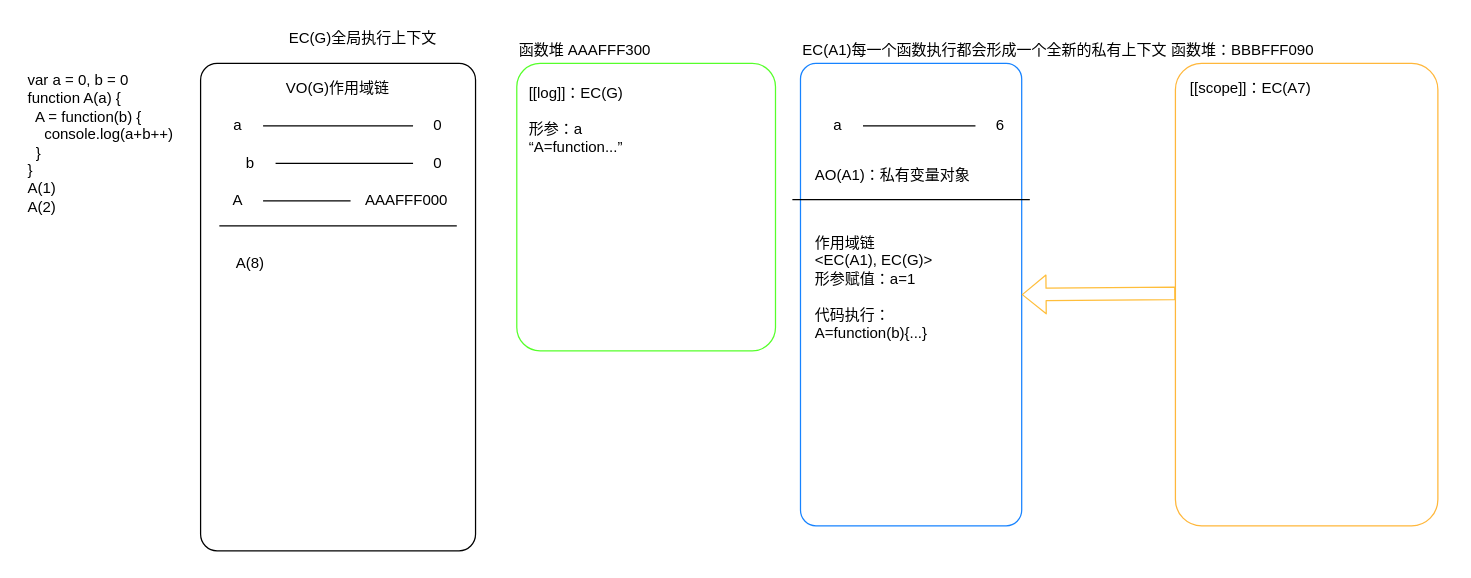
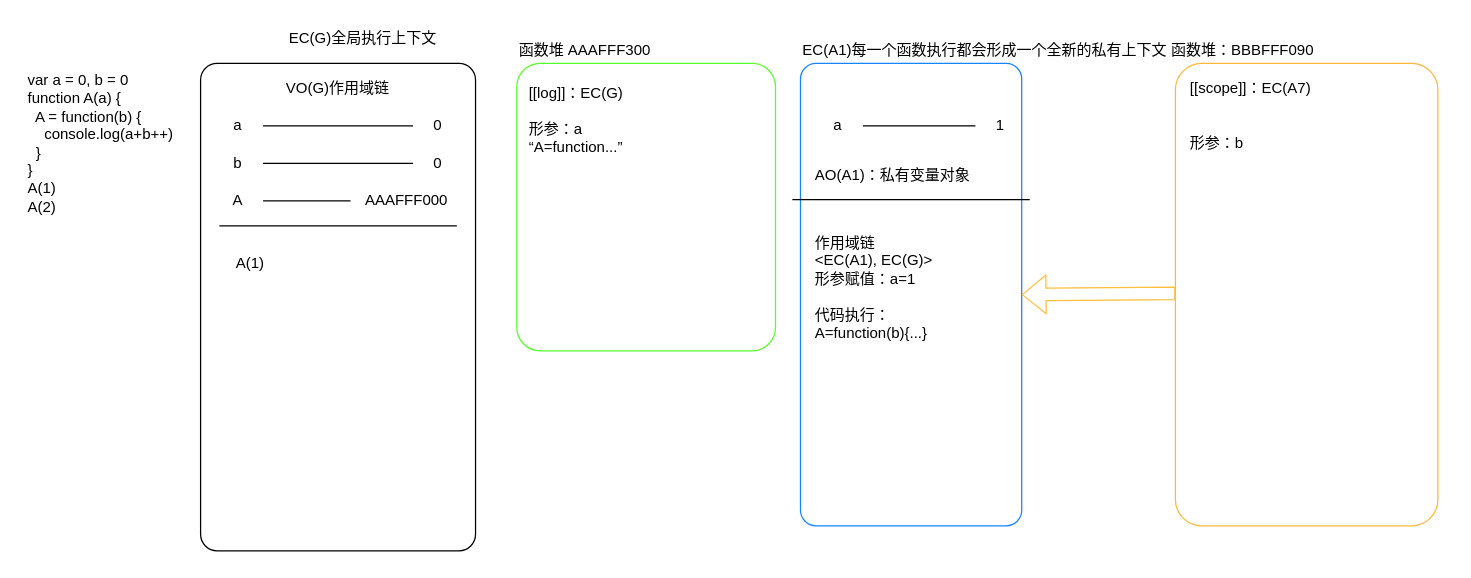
(1001, 126) -> (1001, 126)
(251, 163) -> (238, 163)
none -> (1307, 163)
(251, 263) -> (251, 263)
